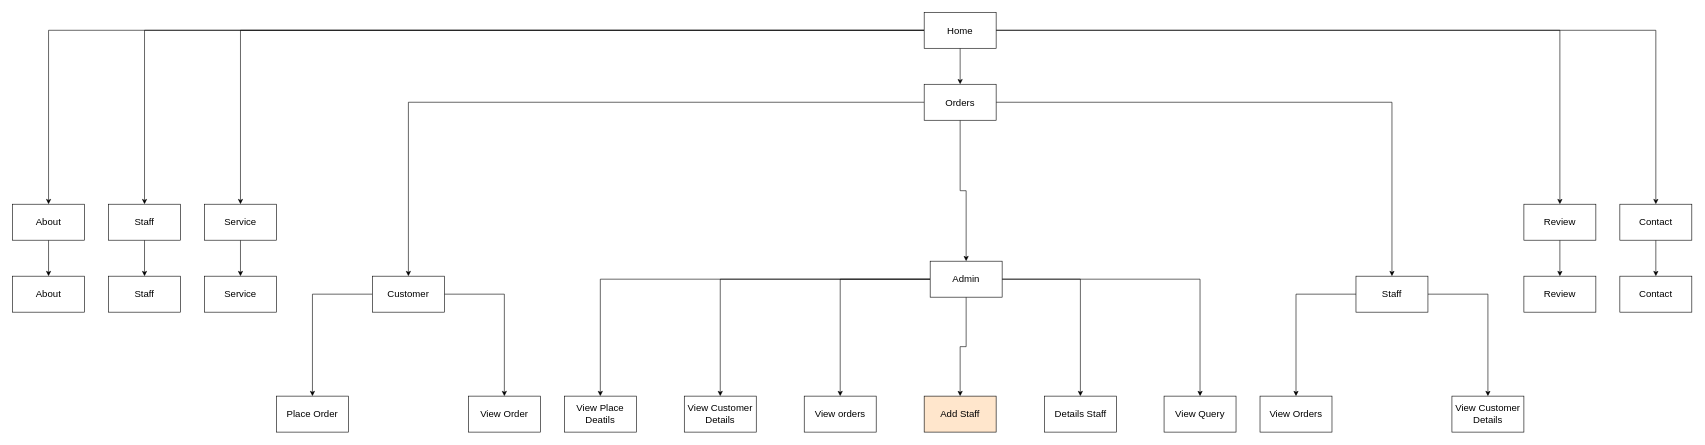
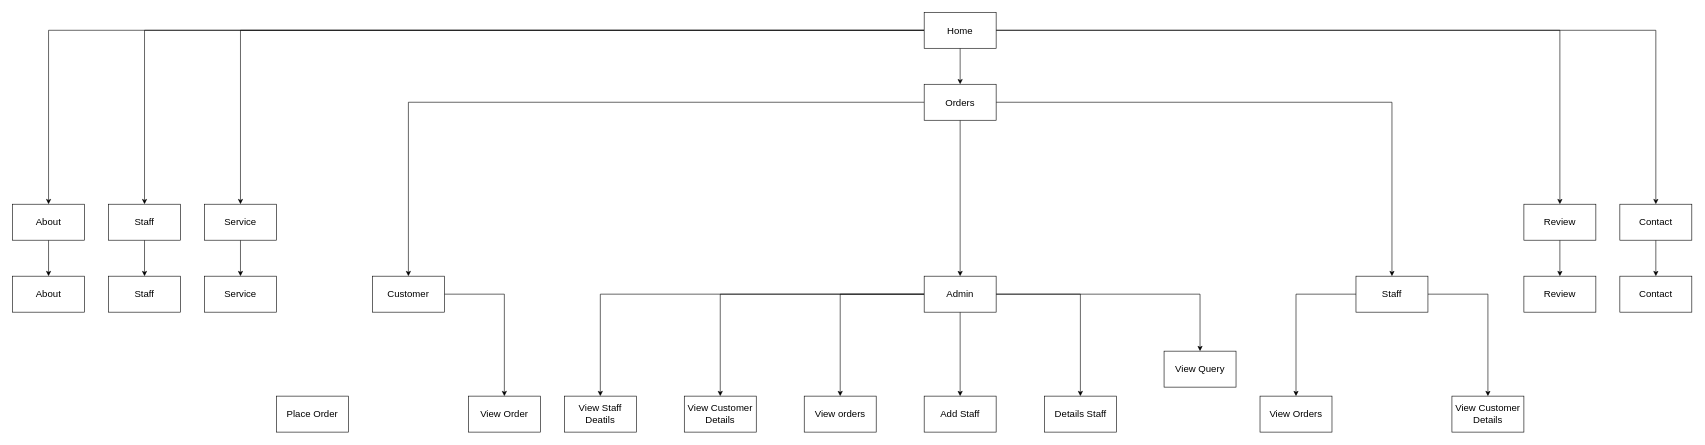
(966, 279) -> (960, 294)
(312, 342) -> none
(600, 414) -> (600, 414)
(960, 414) -> (960, 414)
(1200, 414) -> (1200, 369)
